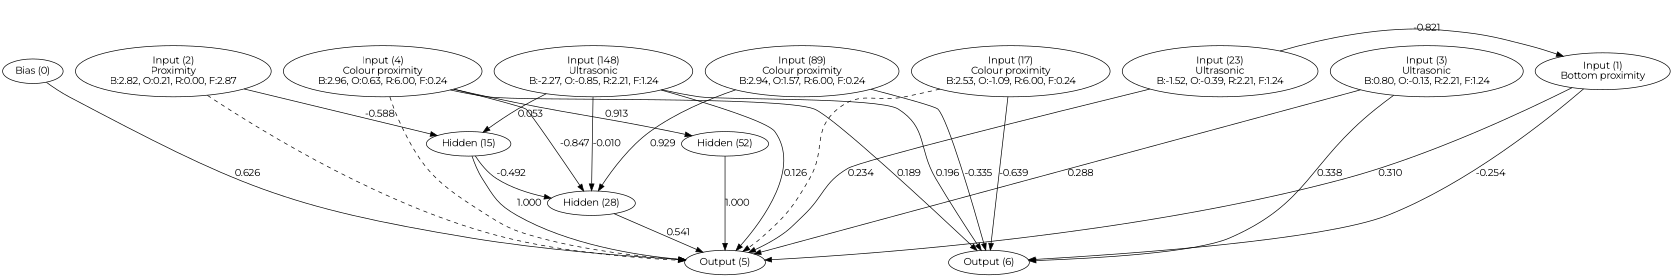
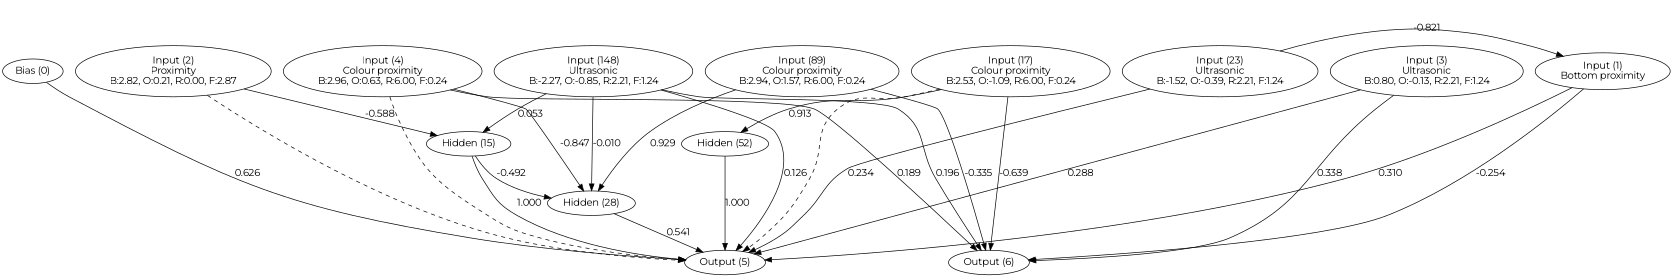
(569, 113) -> (842, 101)
